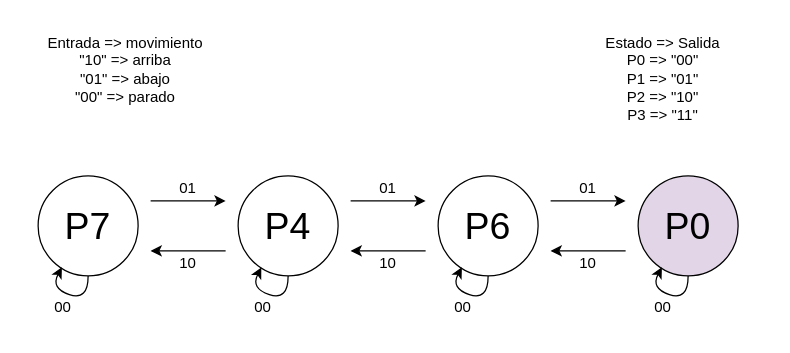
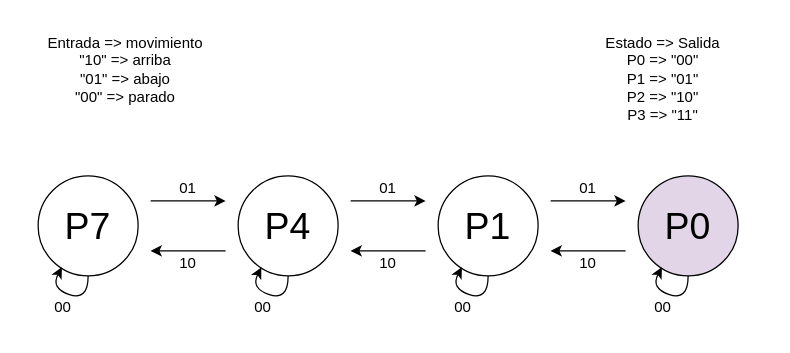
(488, 226) -> (488, 226)
